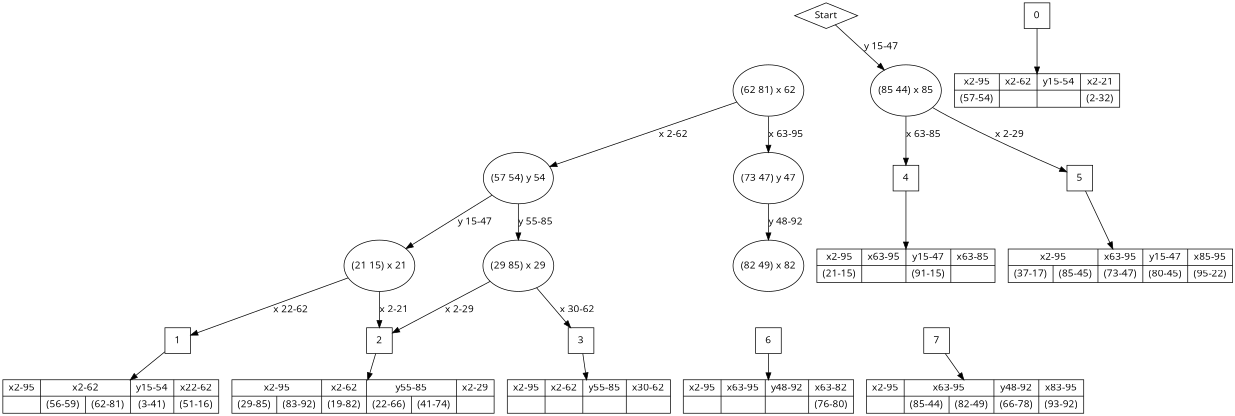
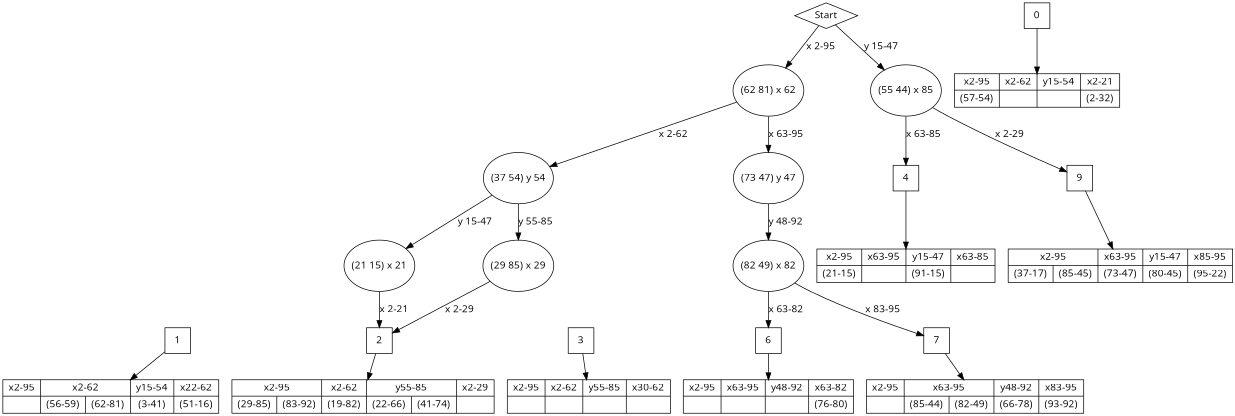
none -> (804, 44)
(906, 90) -> (906, 90)
(518, 178) -> (518, 178)
(1080, 178) -> (1080, 178)
(273, 305) -> none
(551, 305) -> none
none -> (768, 306)
none -> (855, 311)
